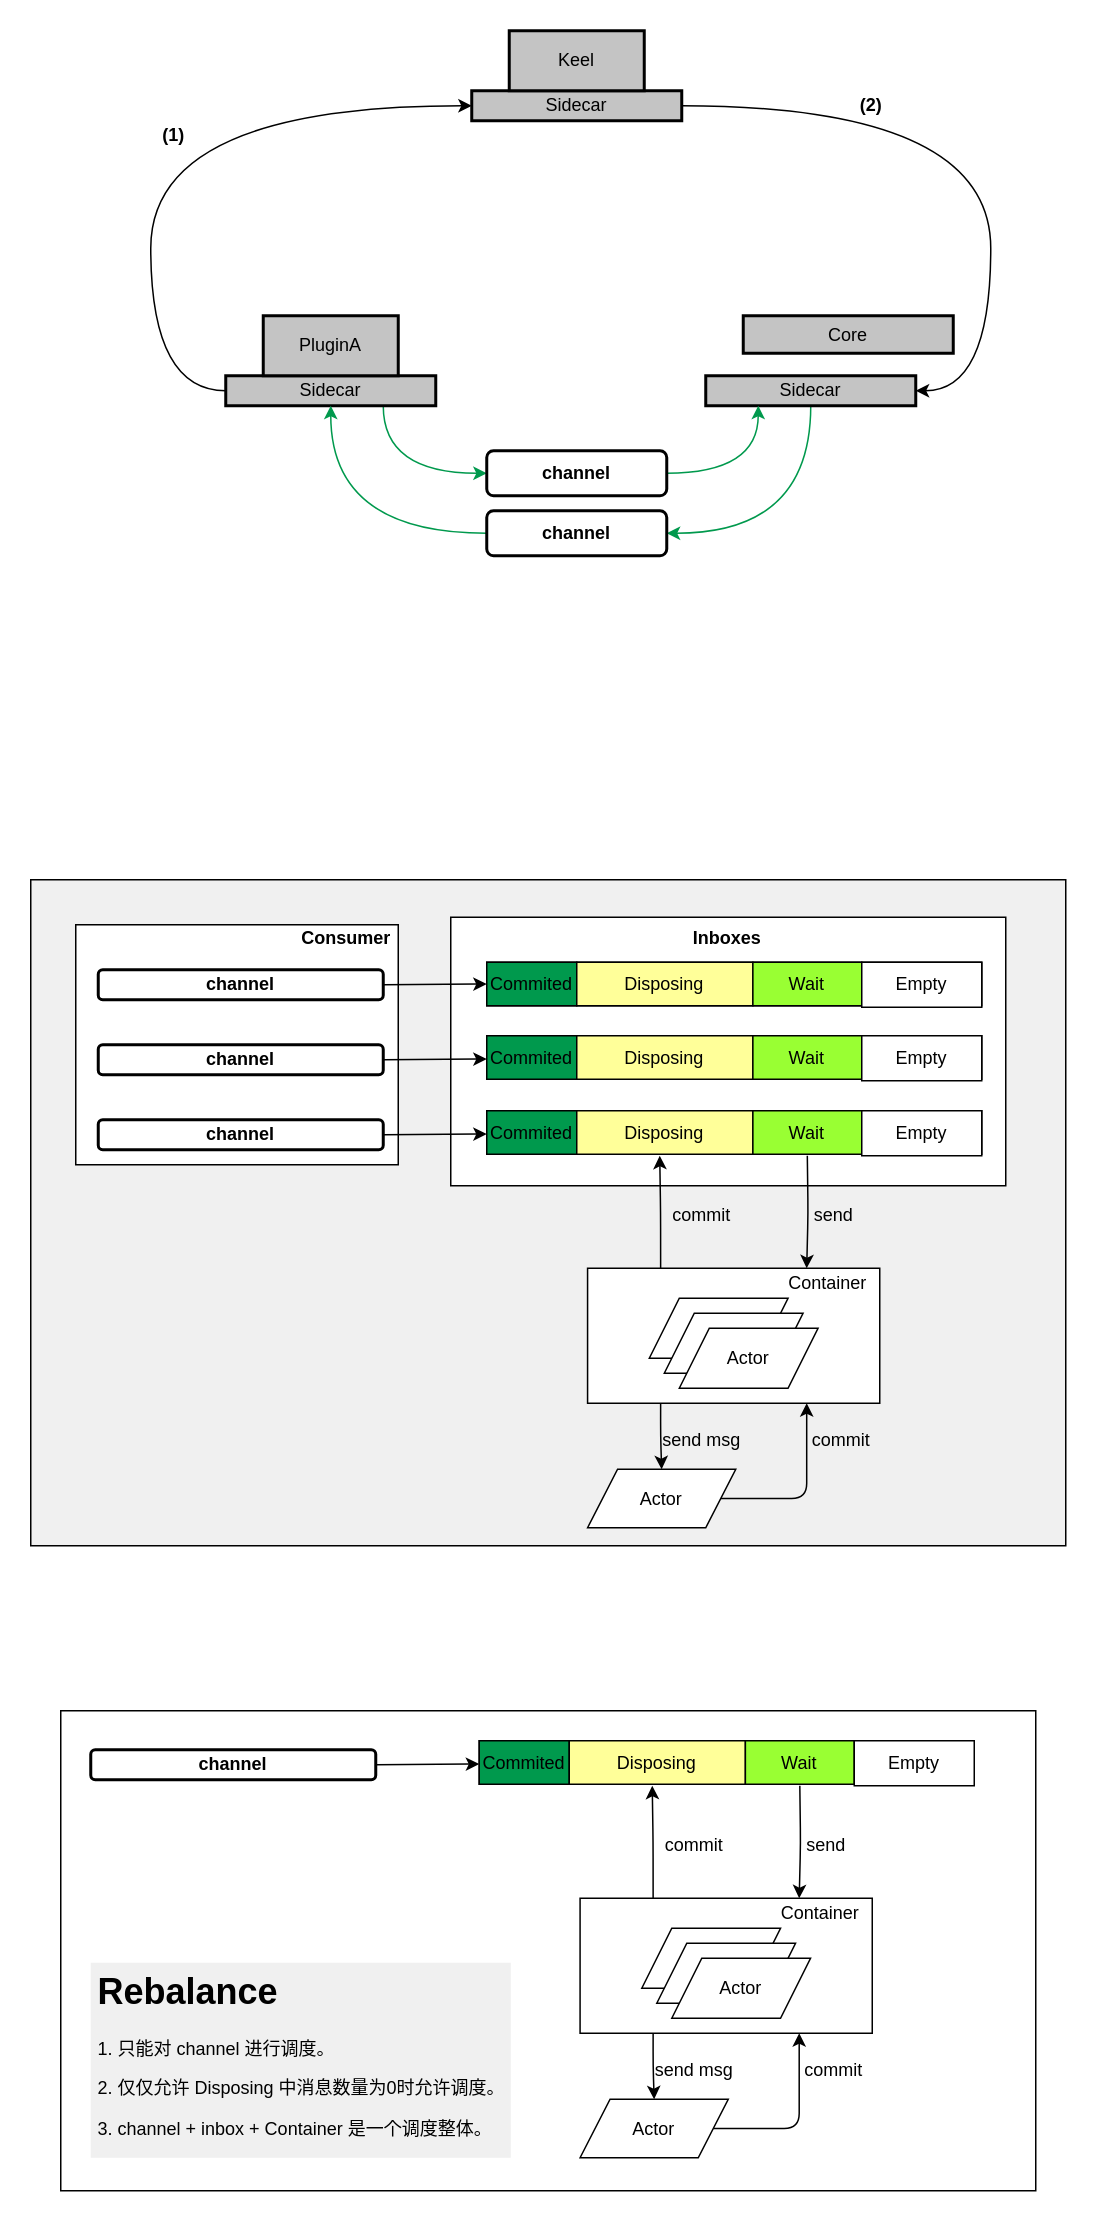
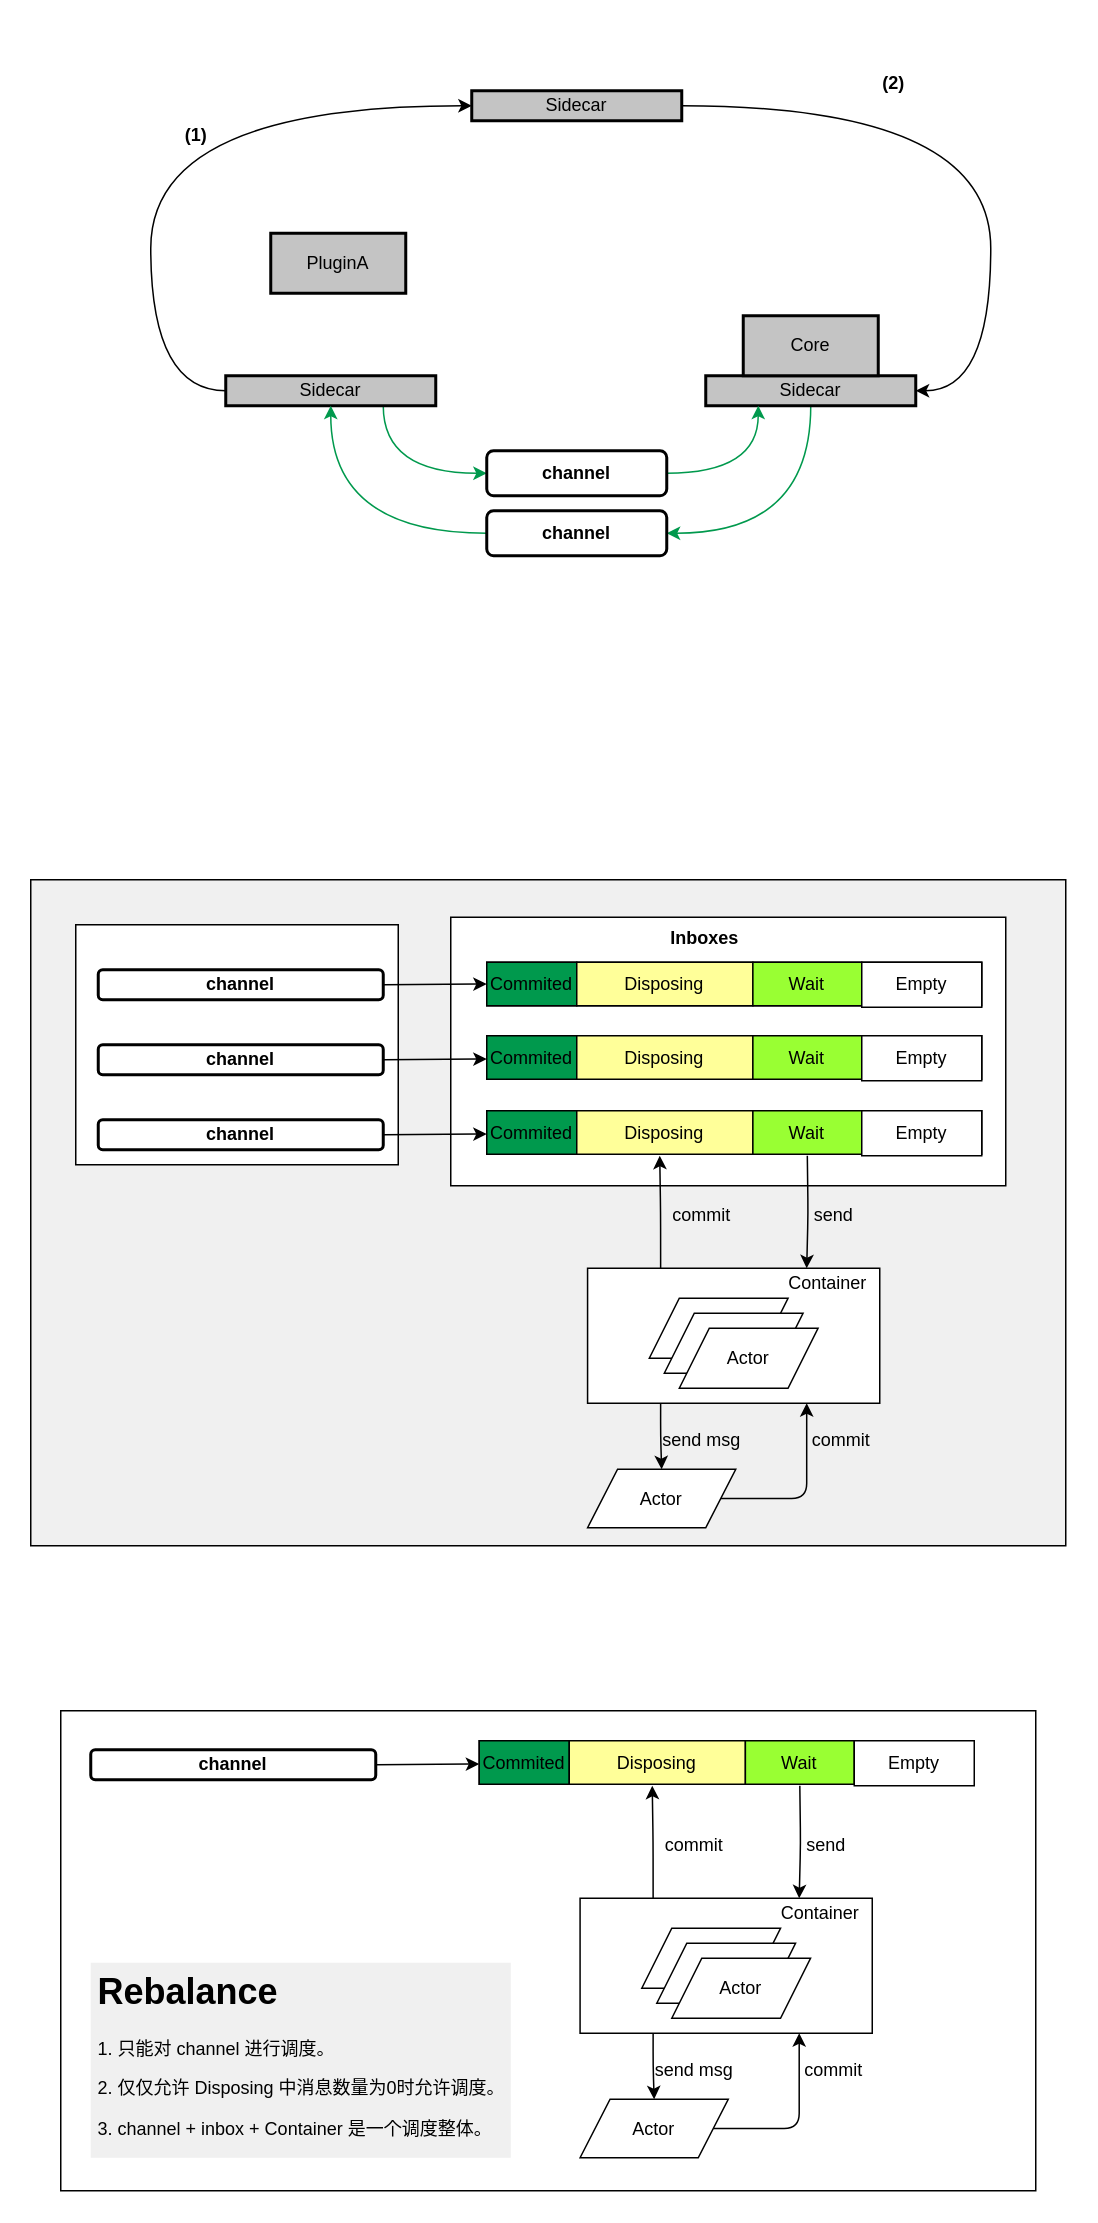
(577, 61) -> none
(871, 106) -> (893, 83)
(173, 136) -> (196, 136)
(848, 335) -> (811, 346)
(331, 346) -> (338, 263)
(346, 938) -> none
(727, 938) -> (704, 938)
